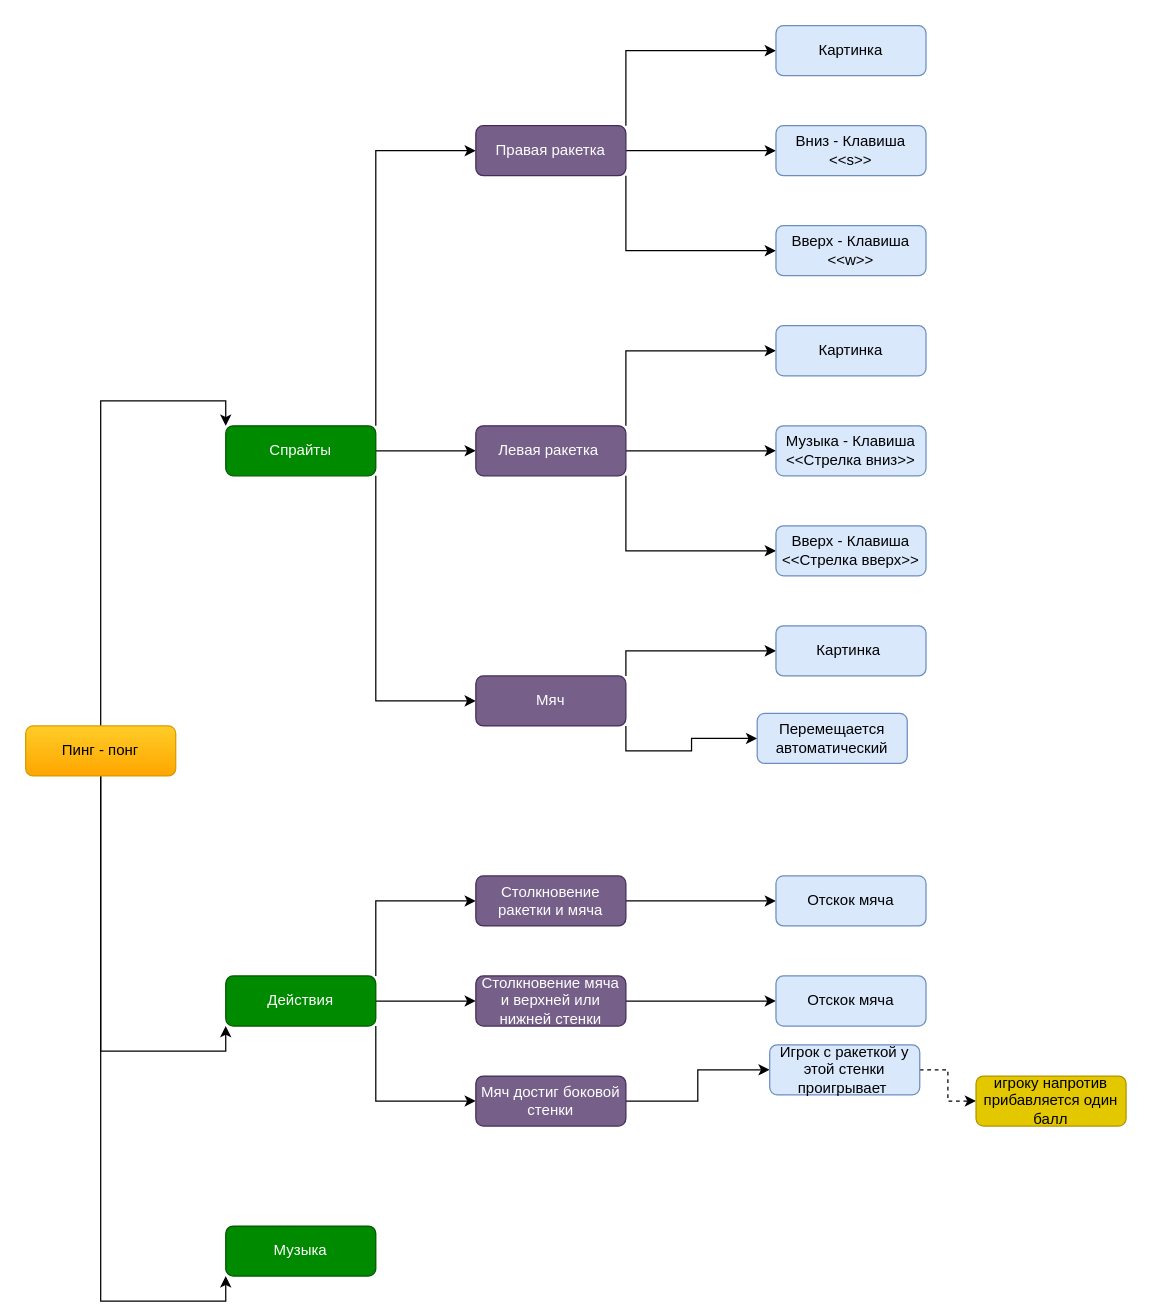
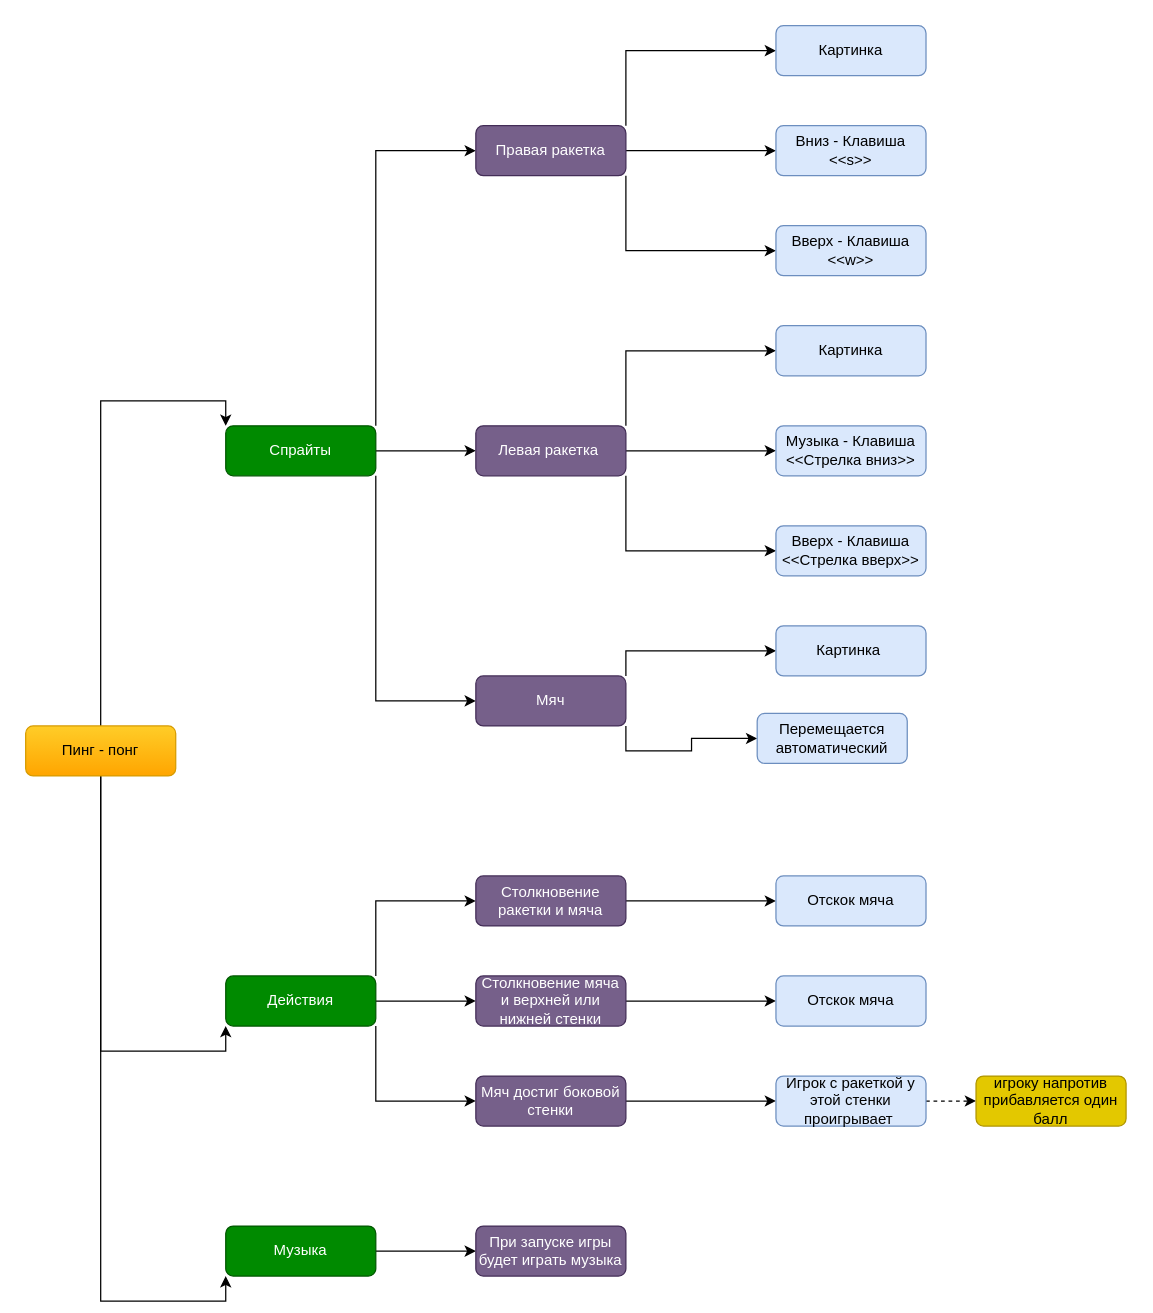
(844, 1069) -> (851, 1101)
none -> (422, 1251)
none -> (551, 1251)
